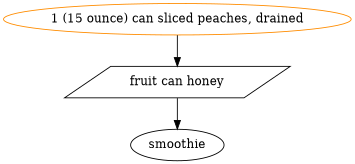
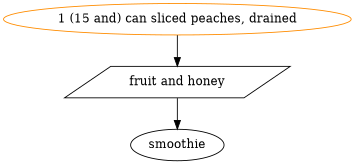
(177, 19) -> (177, 19)
(177, 82) -> (177, 82)
